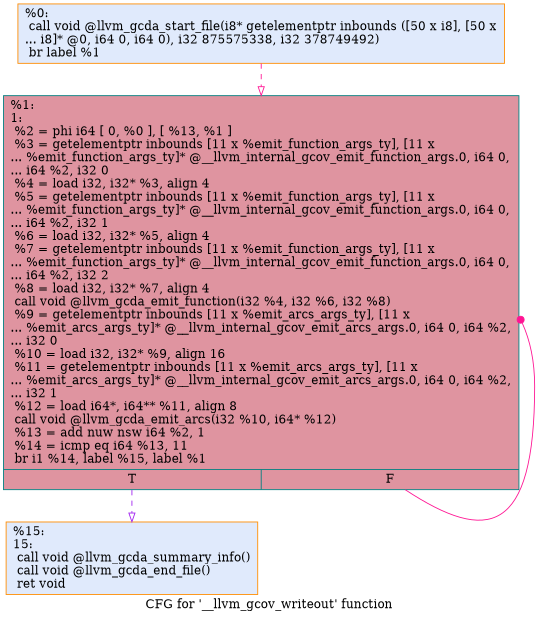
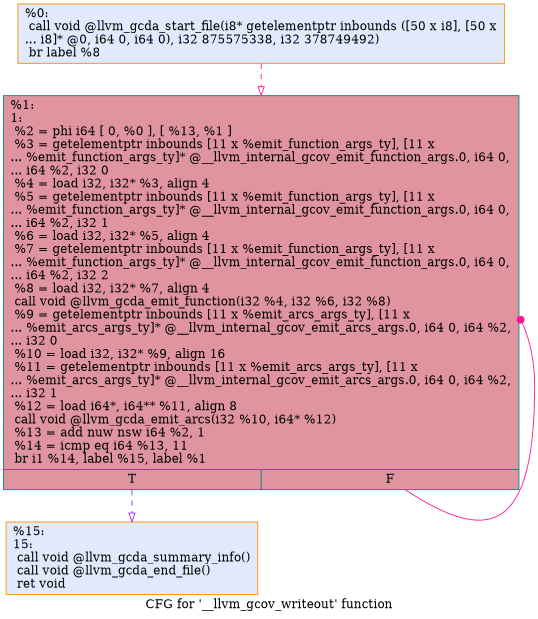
(63, 53) -> (63, 53)
